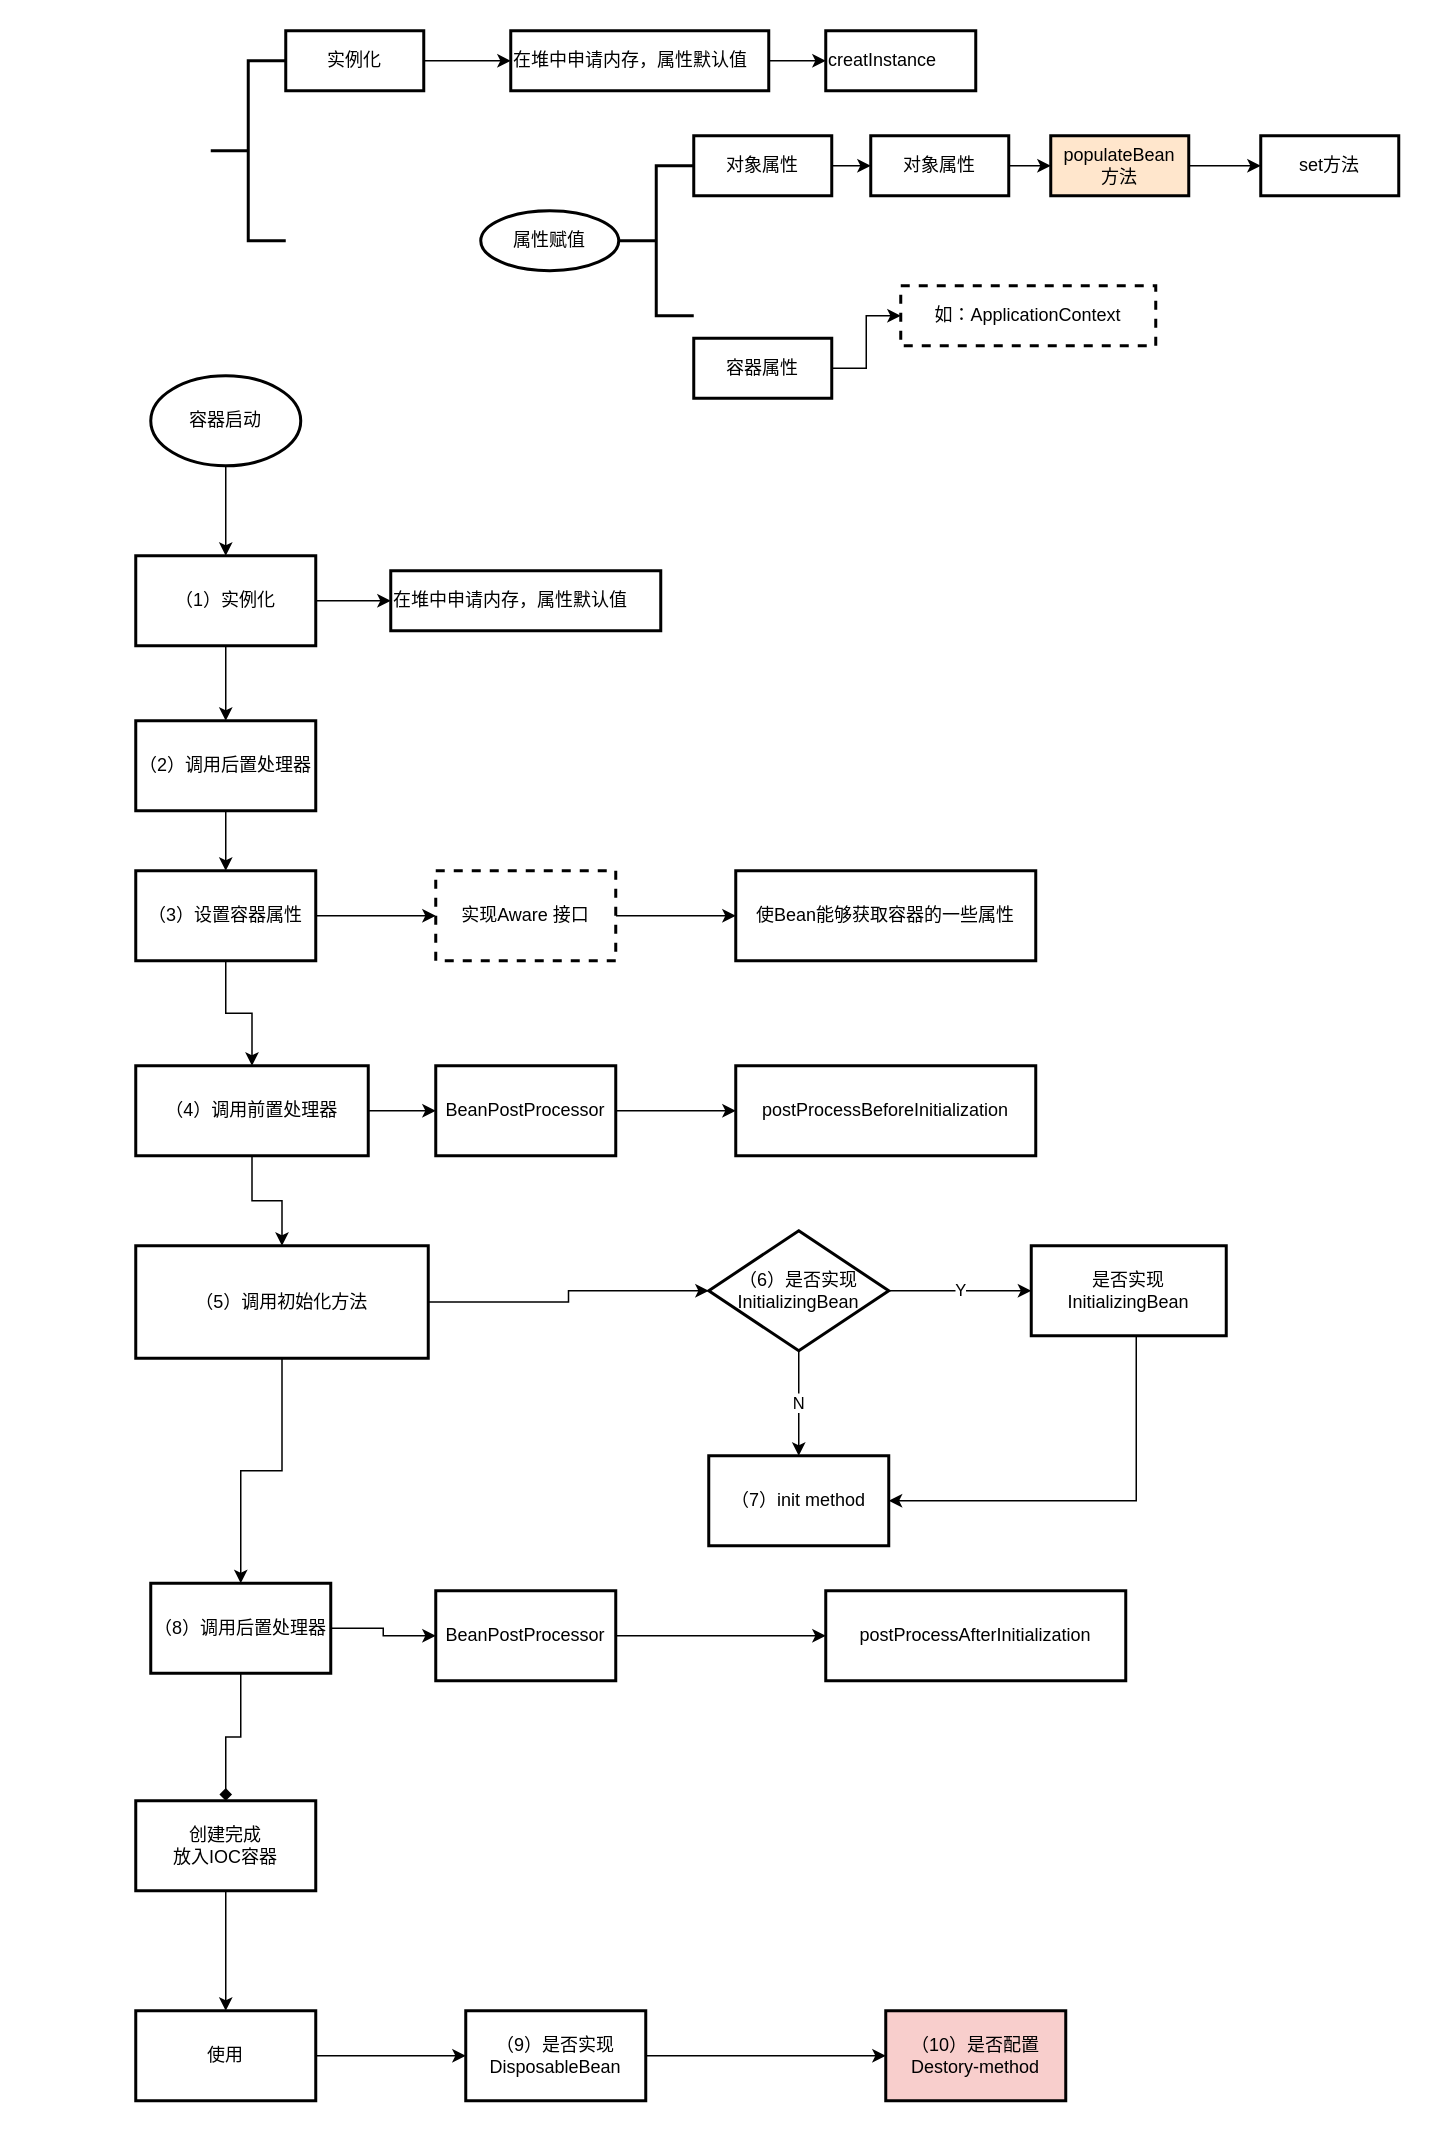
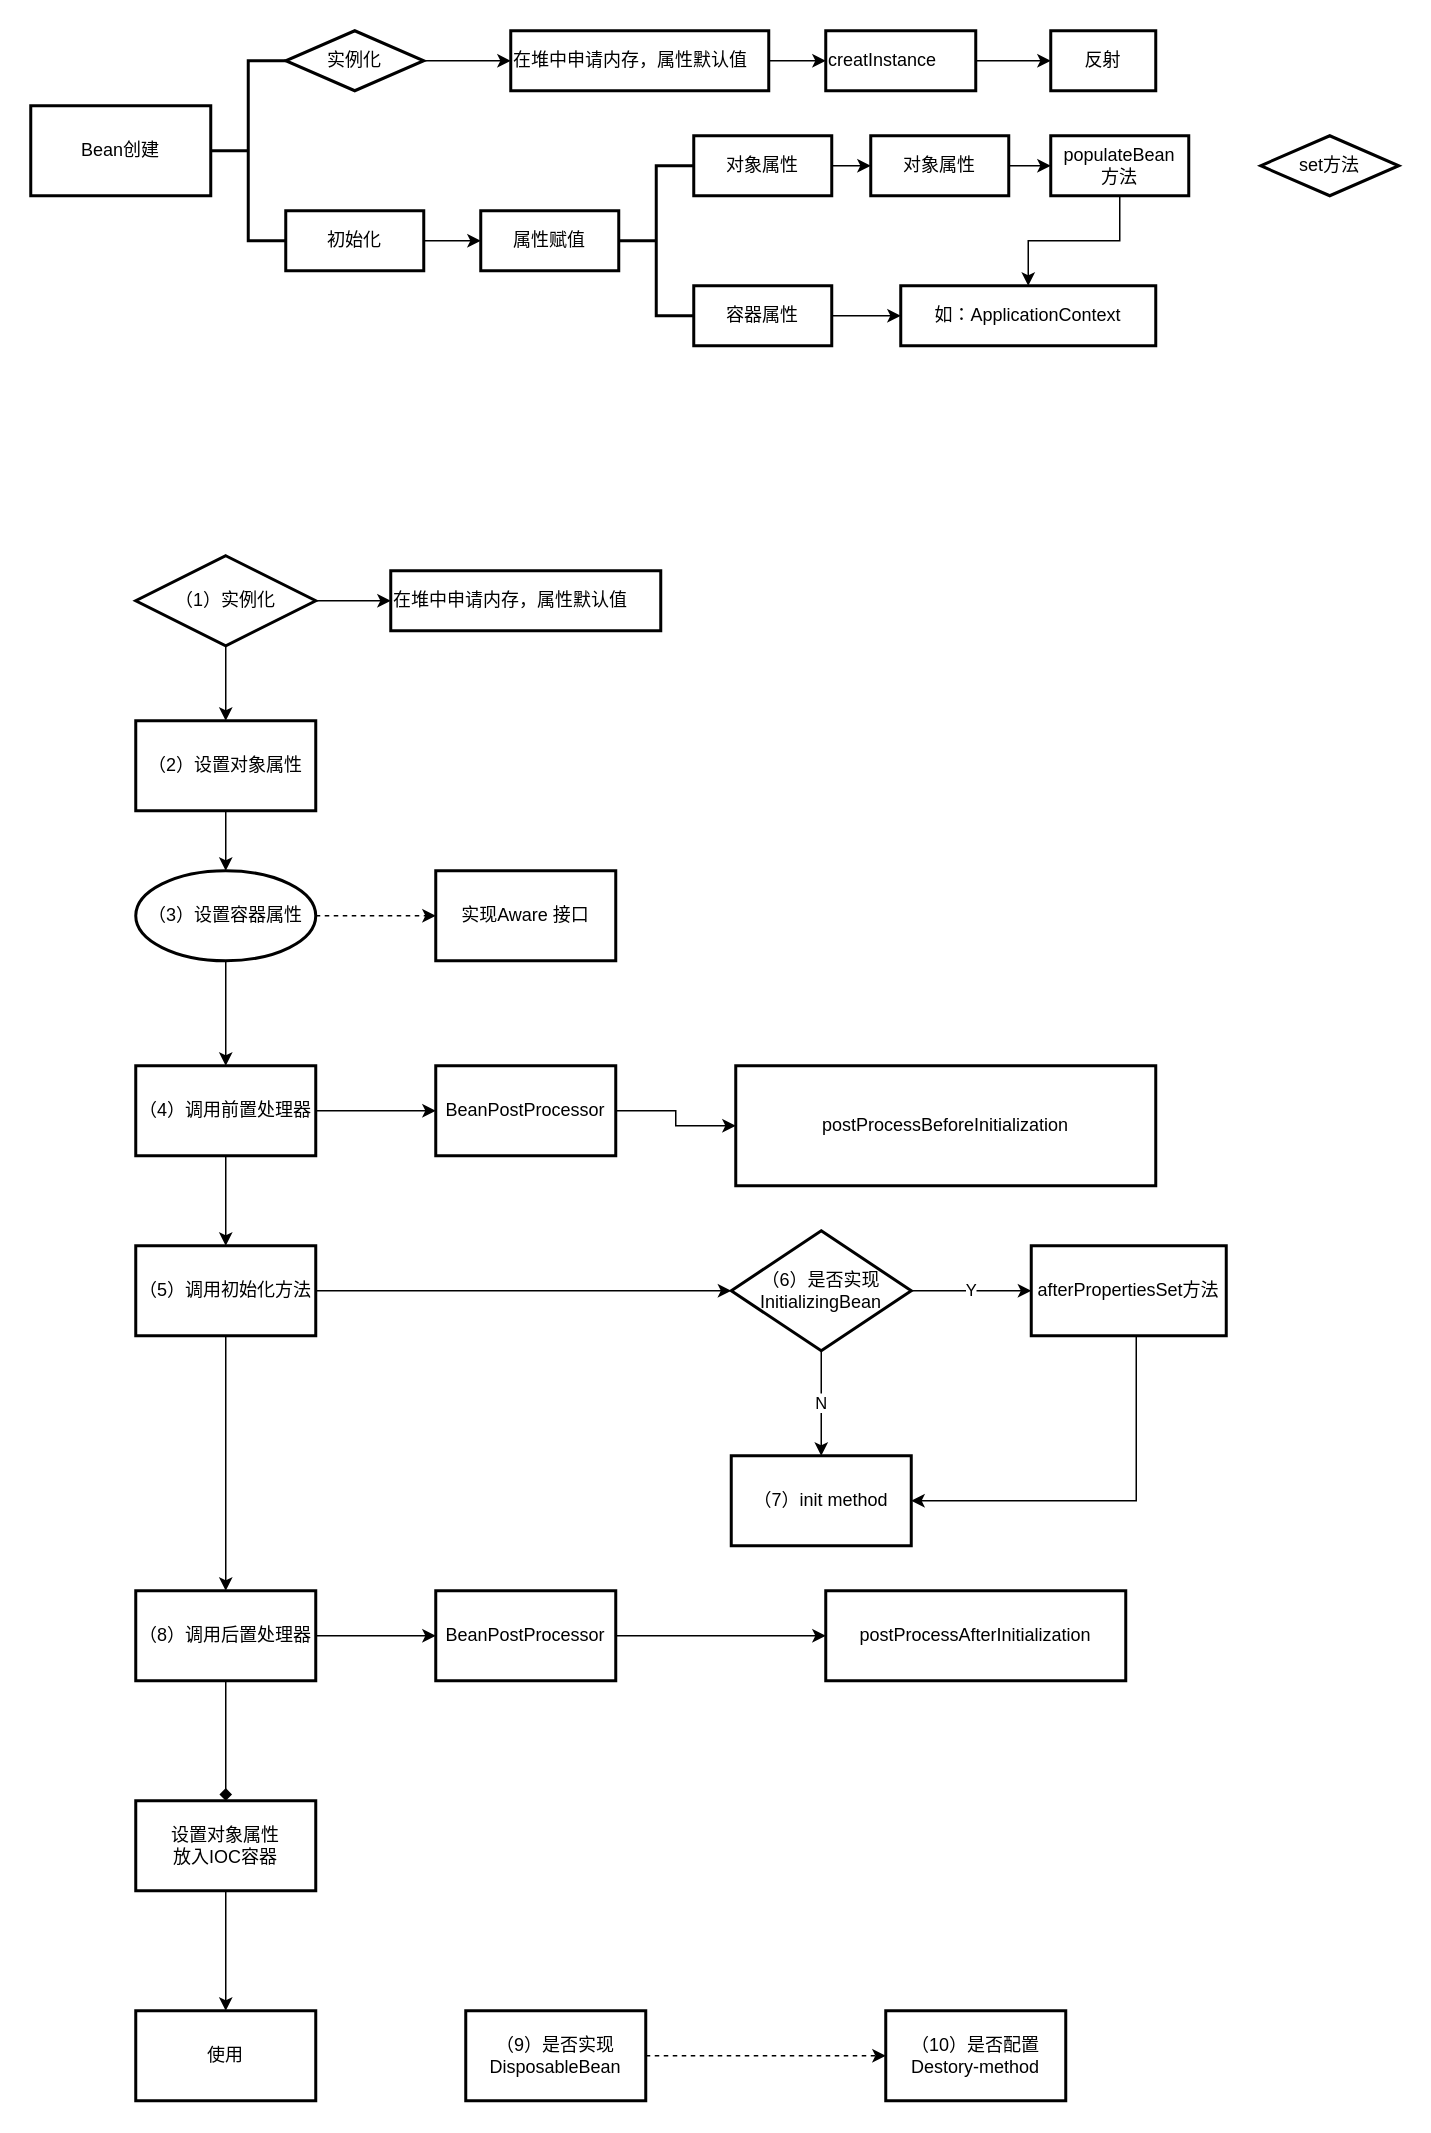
(355, 61) -> (355, 61)
none -> (1008, 61)
none -> (1103, 61)
none -> (121, 151)
(1120, 166) -> (1120, 166)
(1220, 166) -> (1080, 241)
(1330, 166) -> (1330, 166)
none -> (355, 241)
none -> (447, 241)
(550, 241) -> (550, 241)
(1028, 316) -> (1028, 316)
(763, 368) -> (763, 316)
(226, 421) -> none
(226, 506) -> none
(226, 601) -> (226, 601)
(226, 766) -> (226, 766)
(226, 916) -> (226, 916)
(371, 916) -> (371, 916)
(526, 916) -> (526, 916)
(671, 916) -> none
(886, 916) -> none
(252, 1111) -> (226, 1111)
(886, 1111) -> (946, 1126)
(799, 1291) -> (821, 1291)
(1129, 1291) -> (1129, 1291)
(282, 1302) -> (226, 1291)
(799, 1501) -> (821, 1501)
(241, 1628) -> (226, 1636)
(226, 1846) -> (226, 1846)
(386, 2056) -> none
(760, 2056) -> (760, 2056)
(976, 2056) -> (976, 2056)
